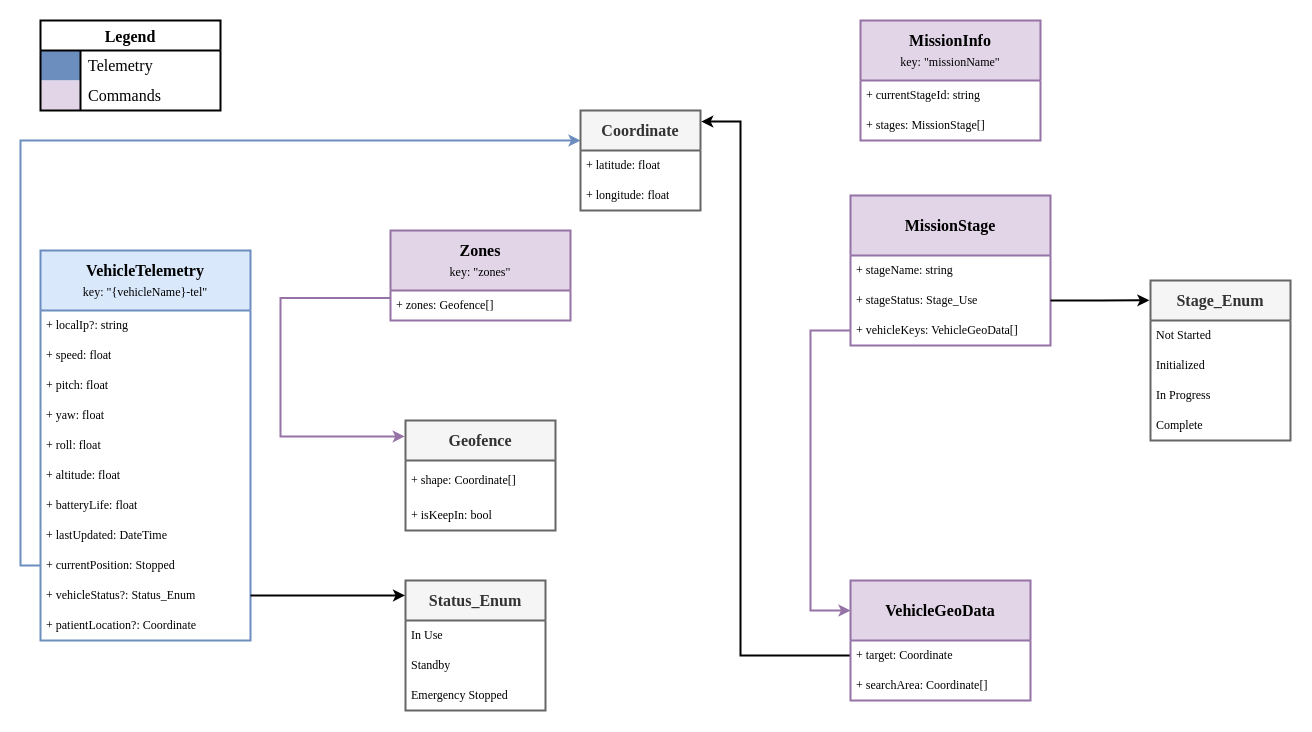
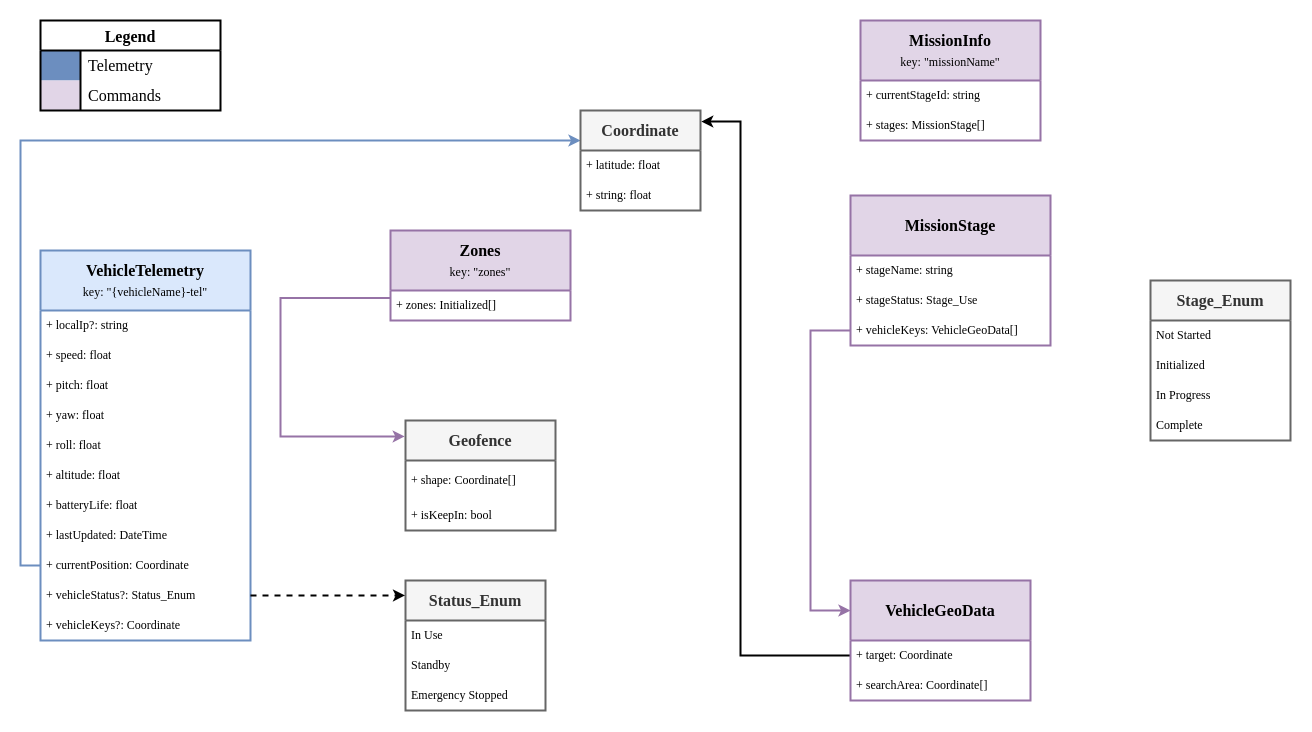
(638, 196) -> (629, 196)
(1096, 301) -> none
(456, 306) -> (460, 306)
(126, 566) -> (135, 566)
(323, 595) -> (323, 595)
(138, 626) -> (125, 626)
